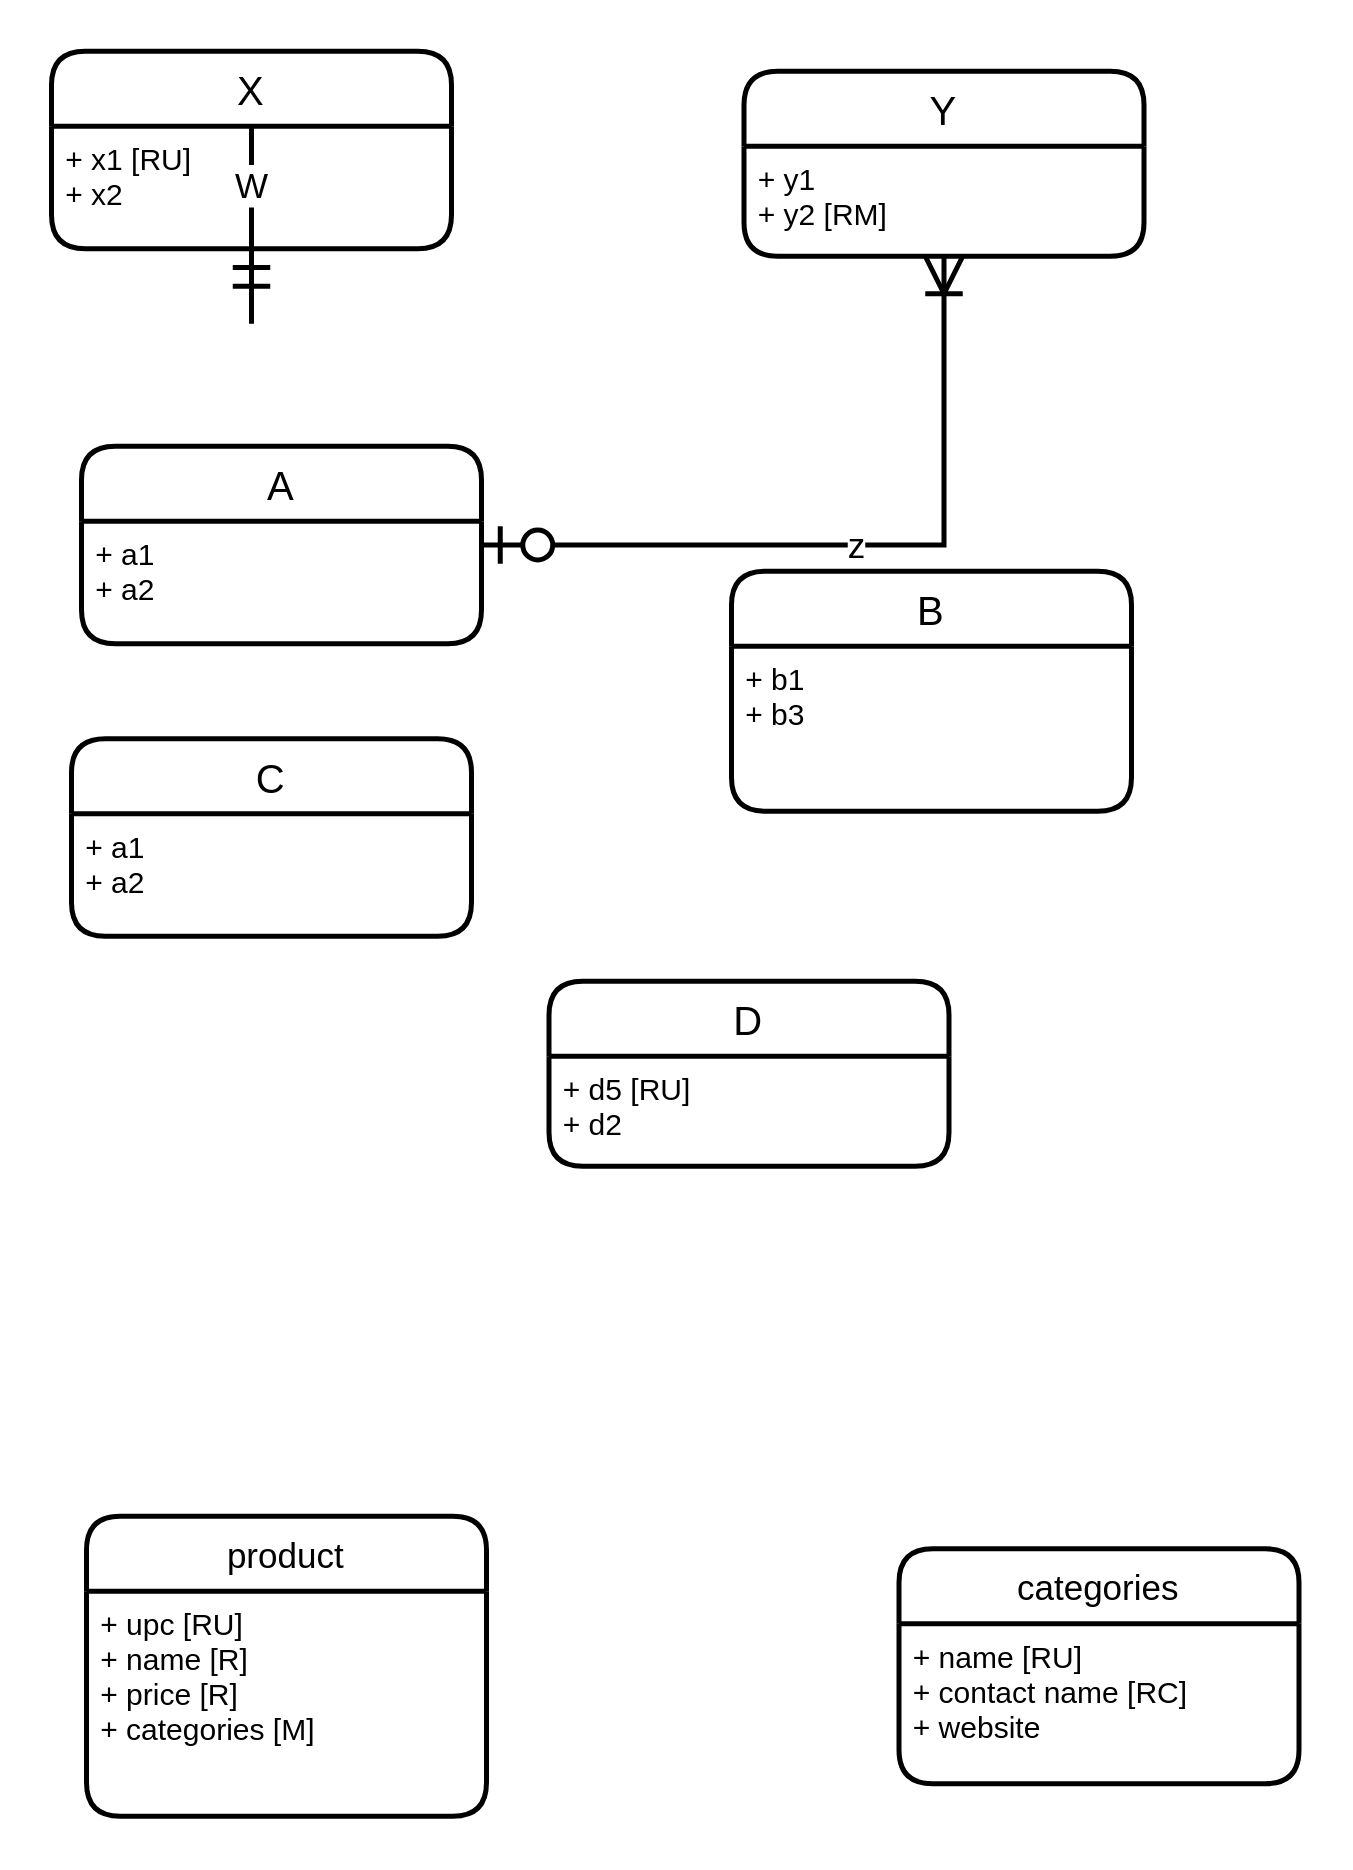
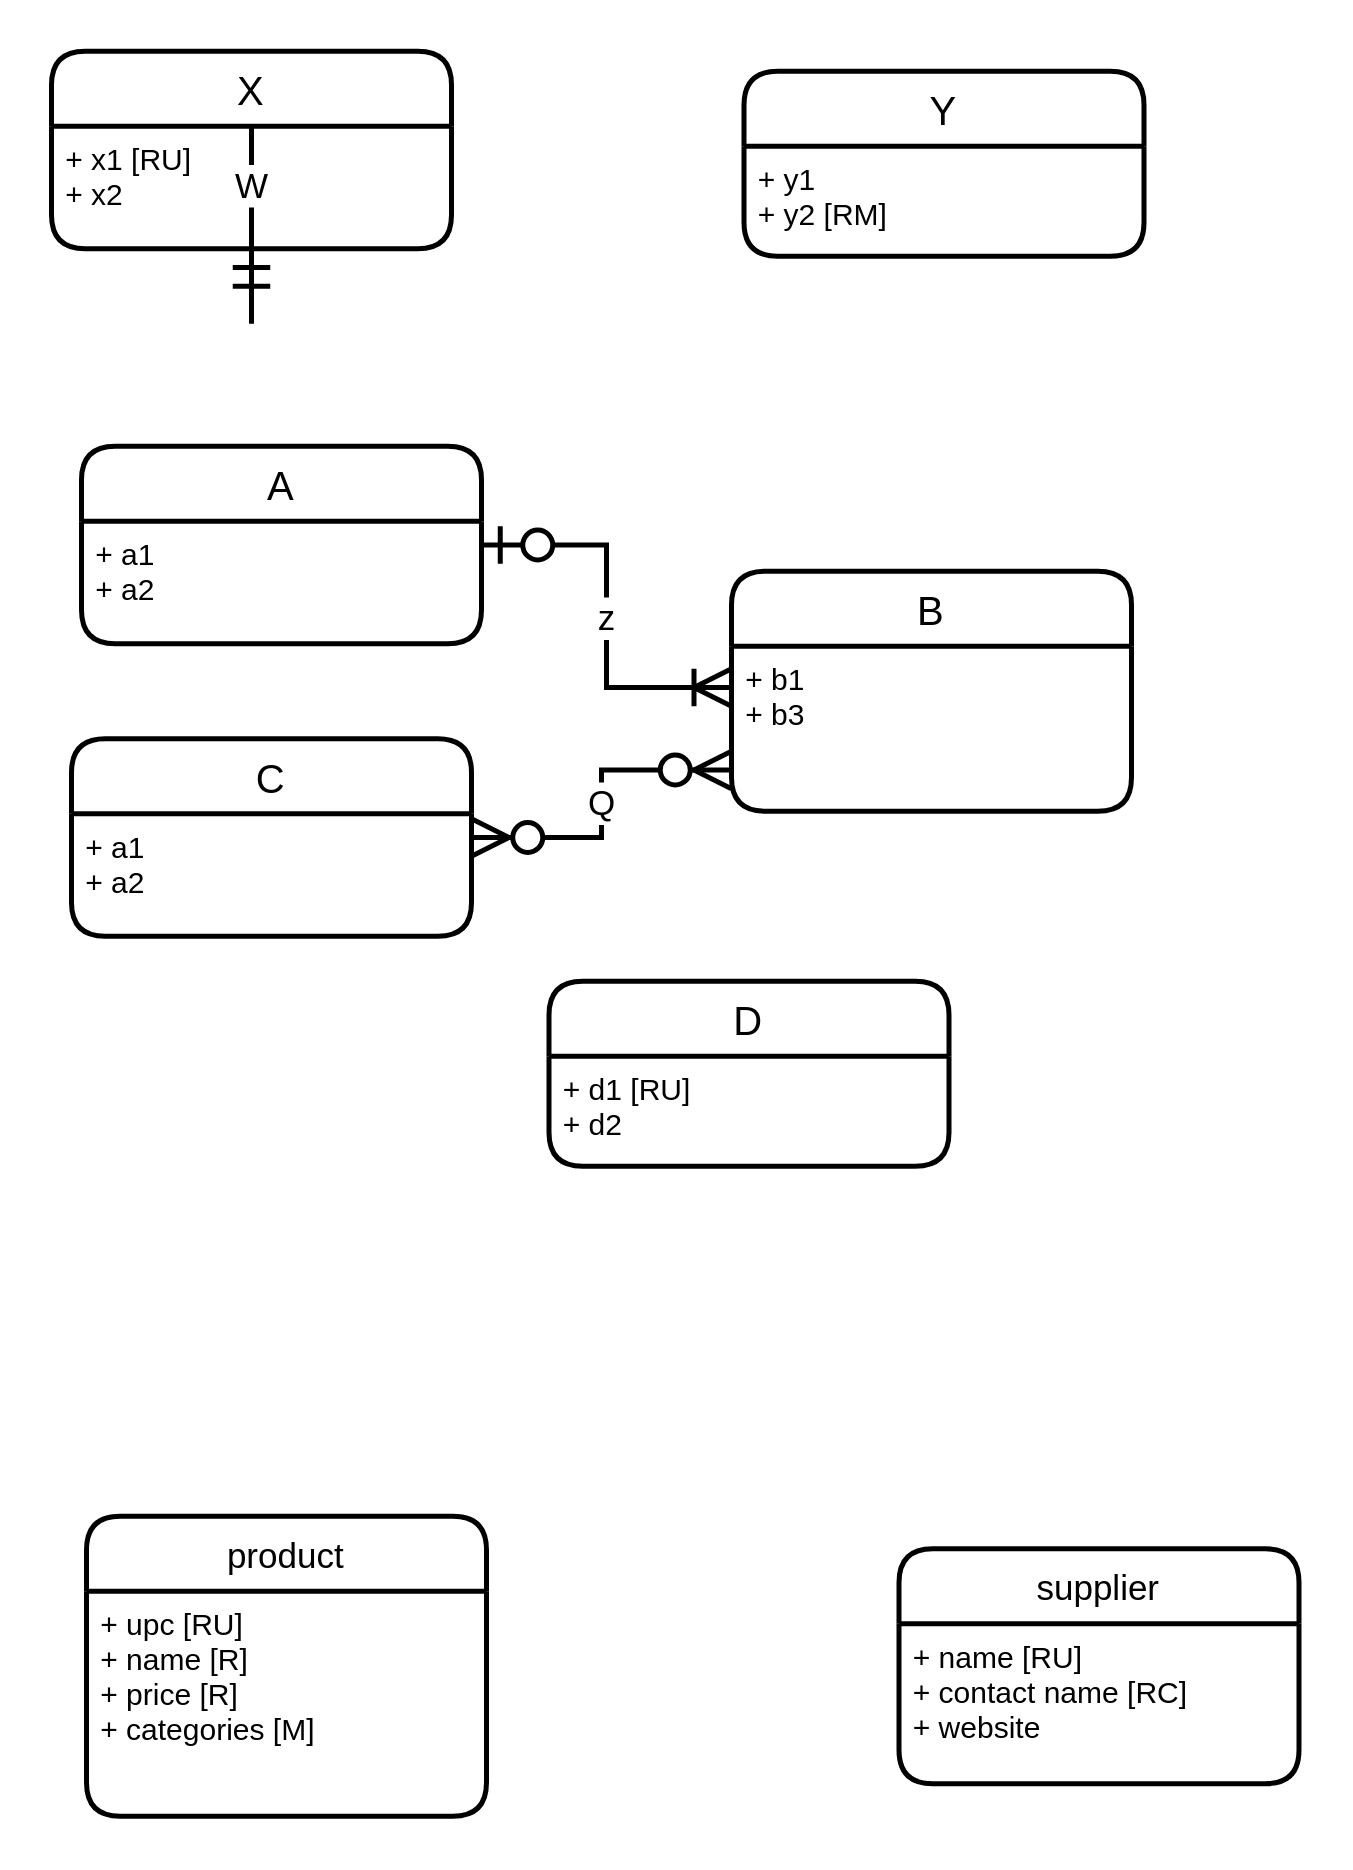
(917, 545) -> (627, 688)
none -> (583, 838)
(630, 1090) -> (630, 1090)
(1098, 1588) -> (1098, 1588)
